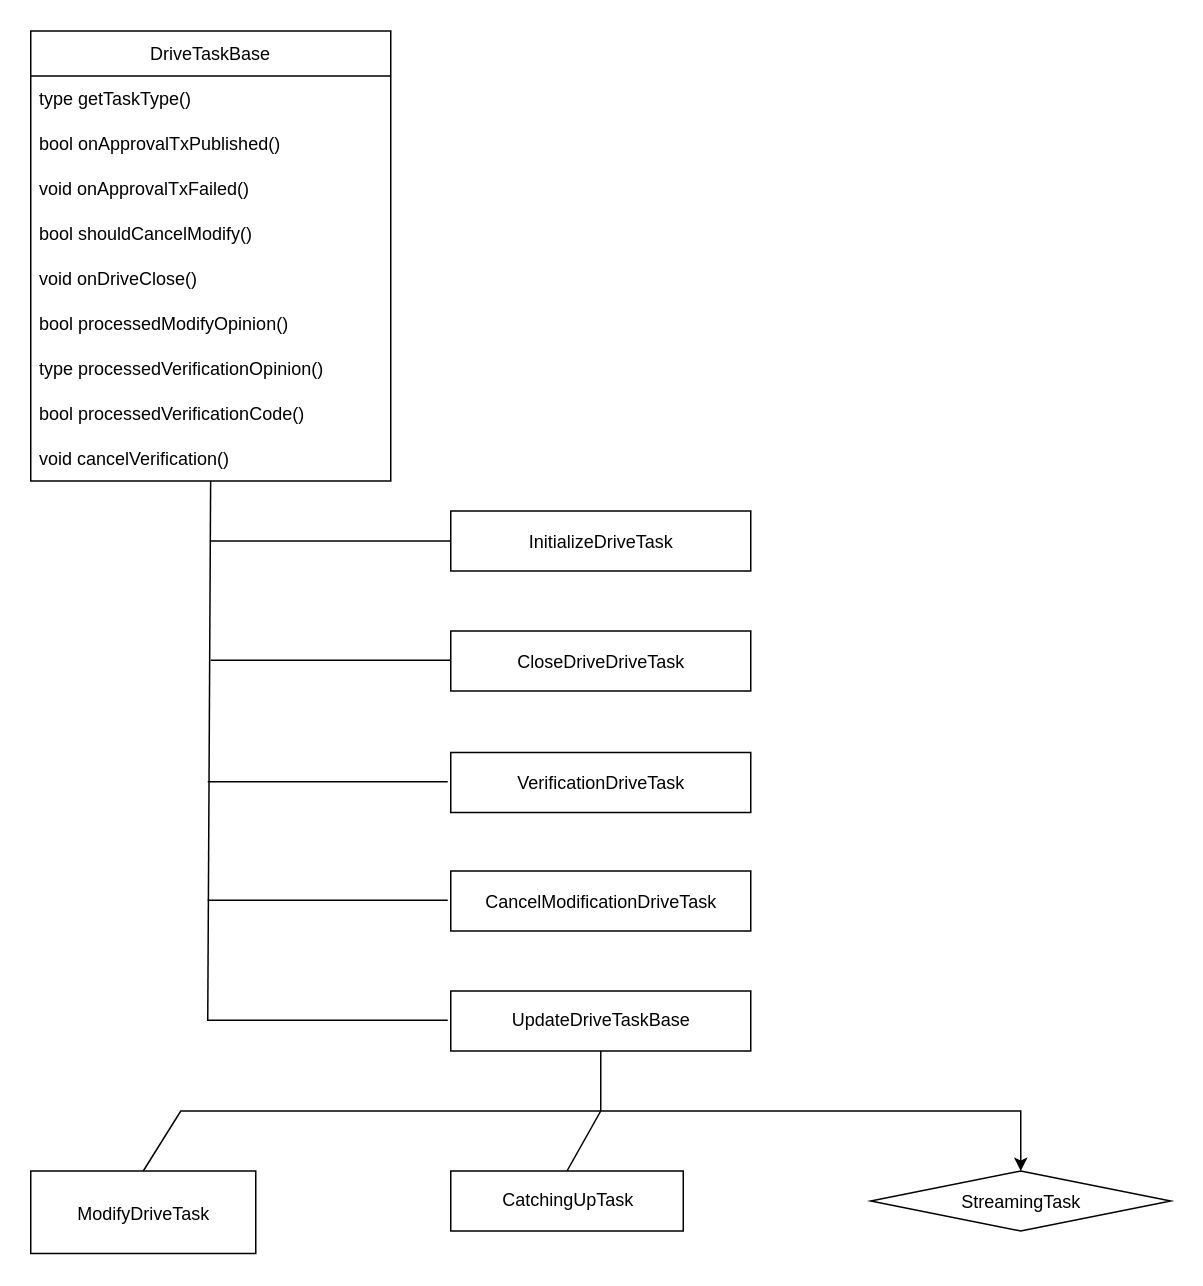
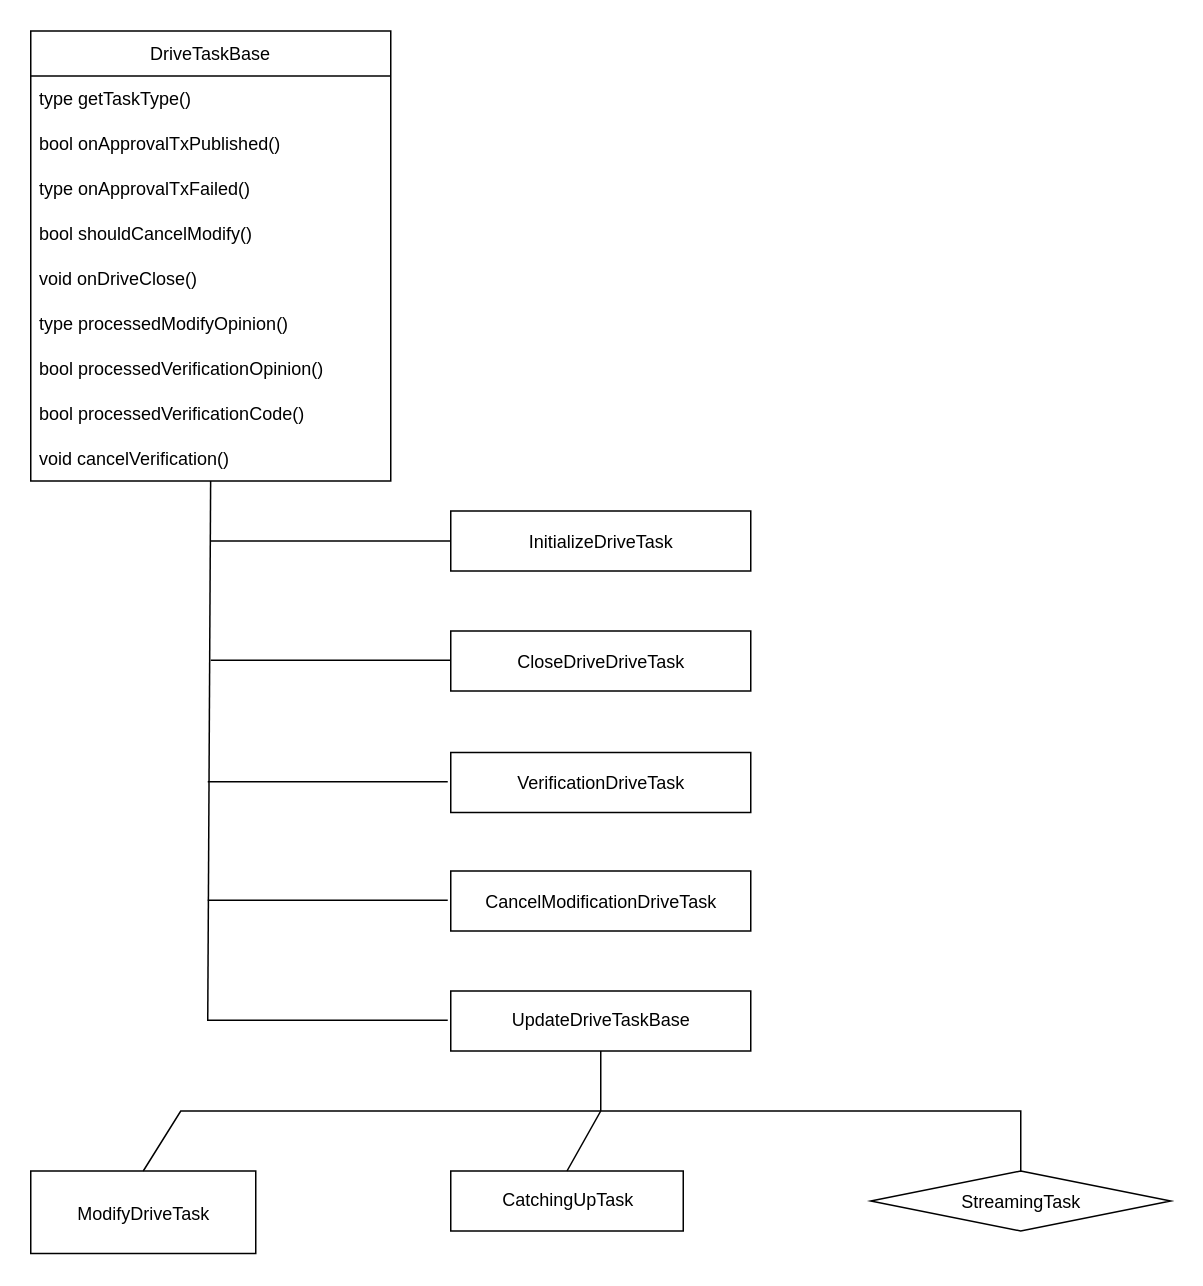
(153, 189) -> (156, 189)
(173, 324) -> (176, 324)
(201, 369) -> (199, 369)
(1021, 1159) -> (1021, 1163)
